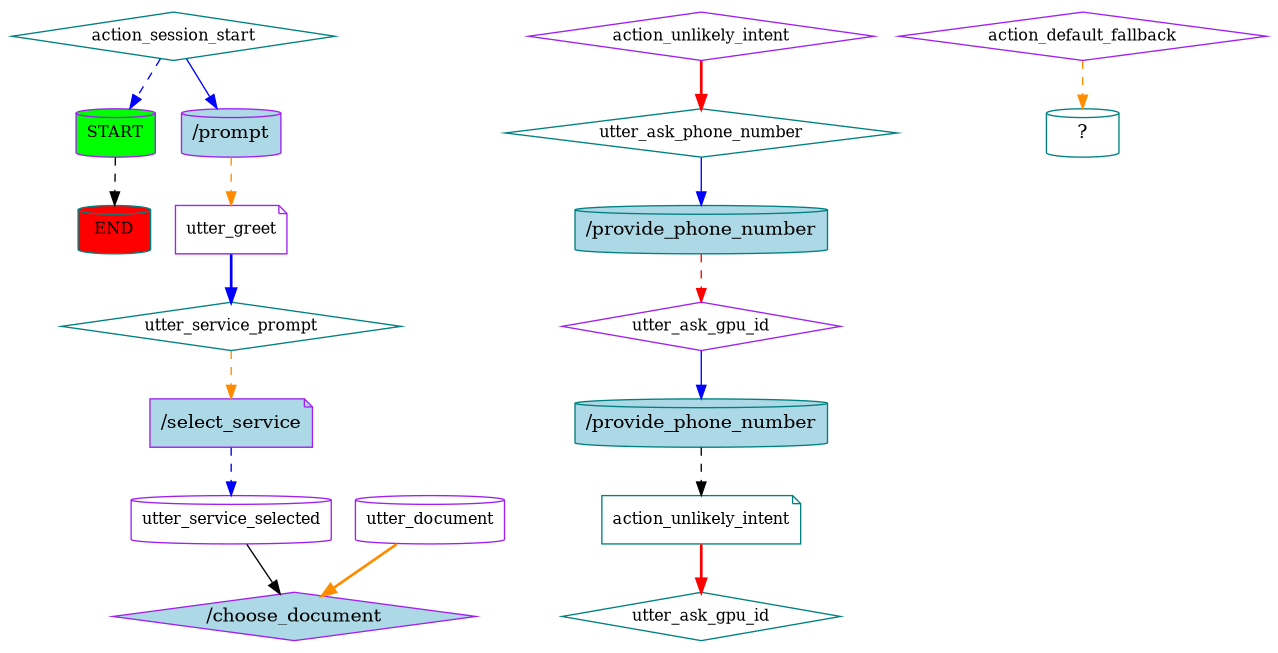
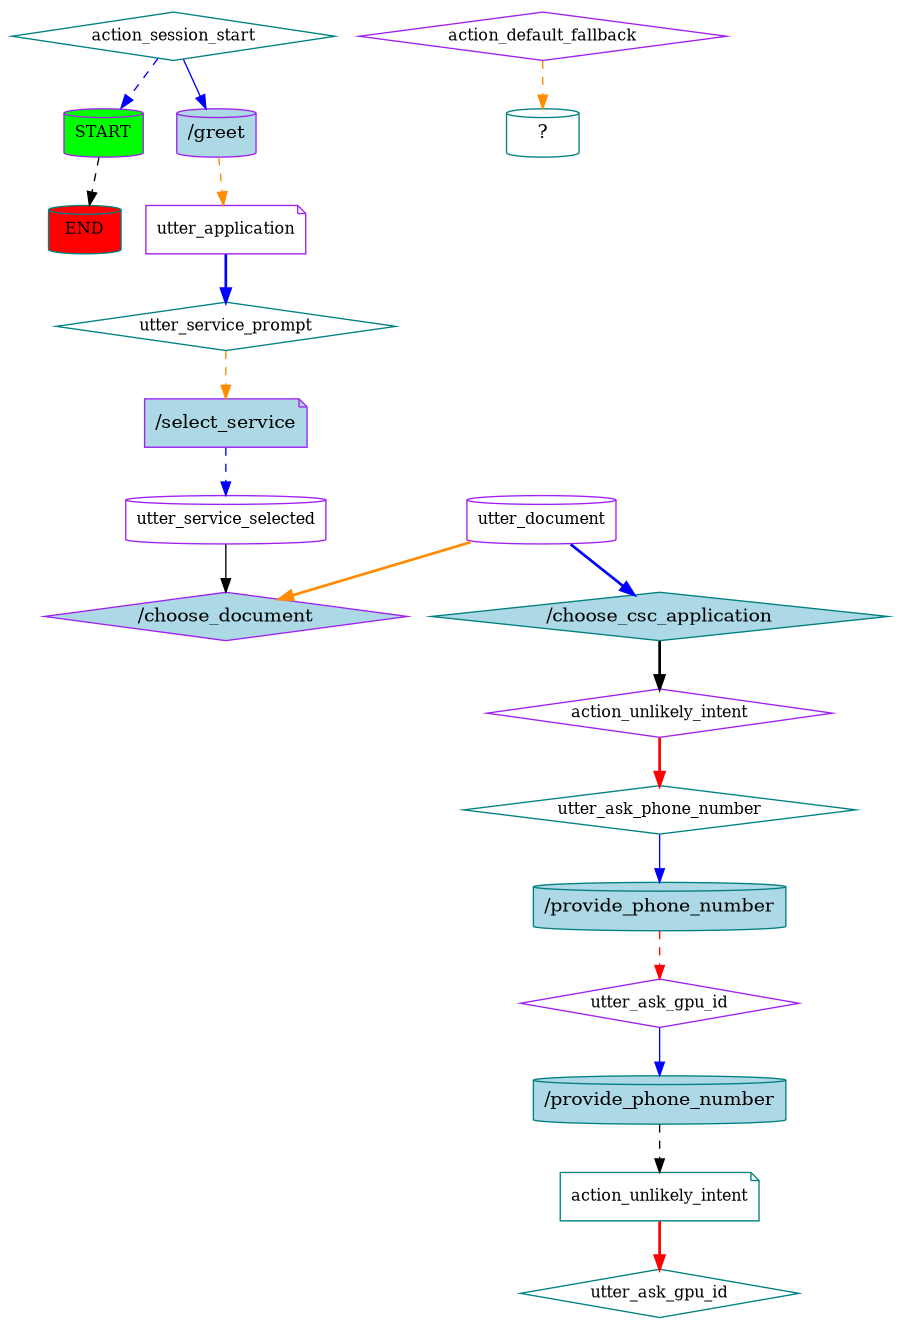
(231, 133) -> (216, 133)
(231, 230) -> (226, 230)
none -> (660, 616)
